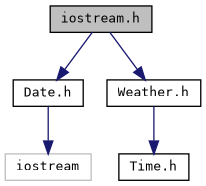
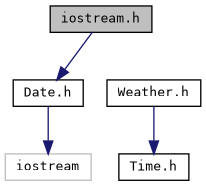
(124, 51) -> none
